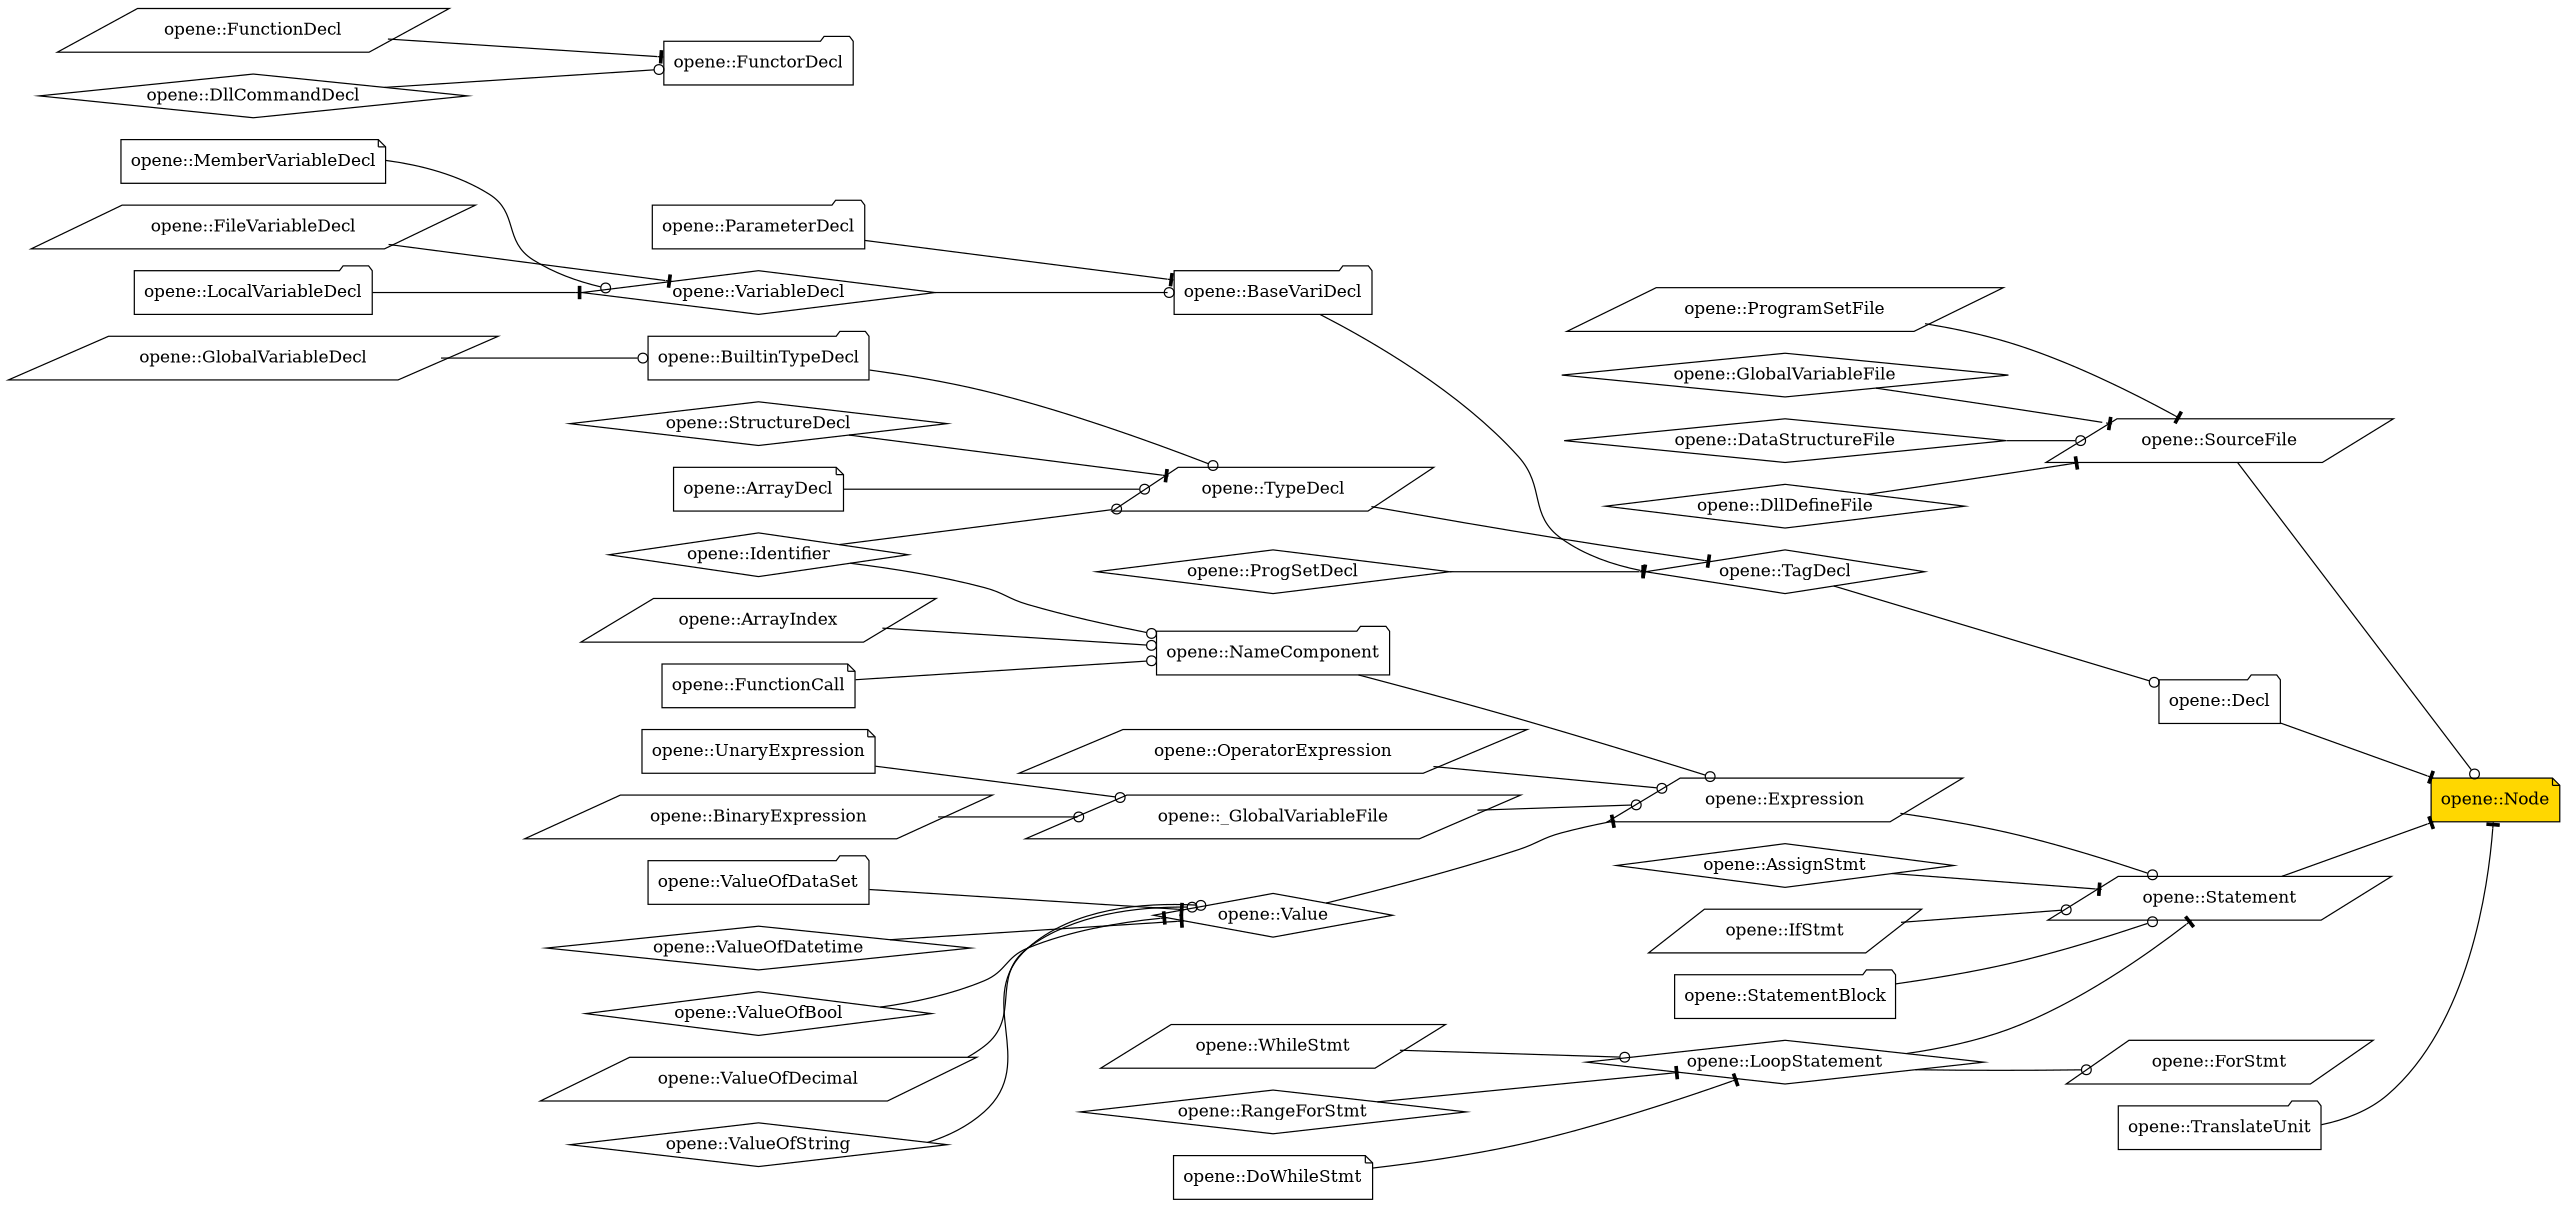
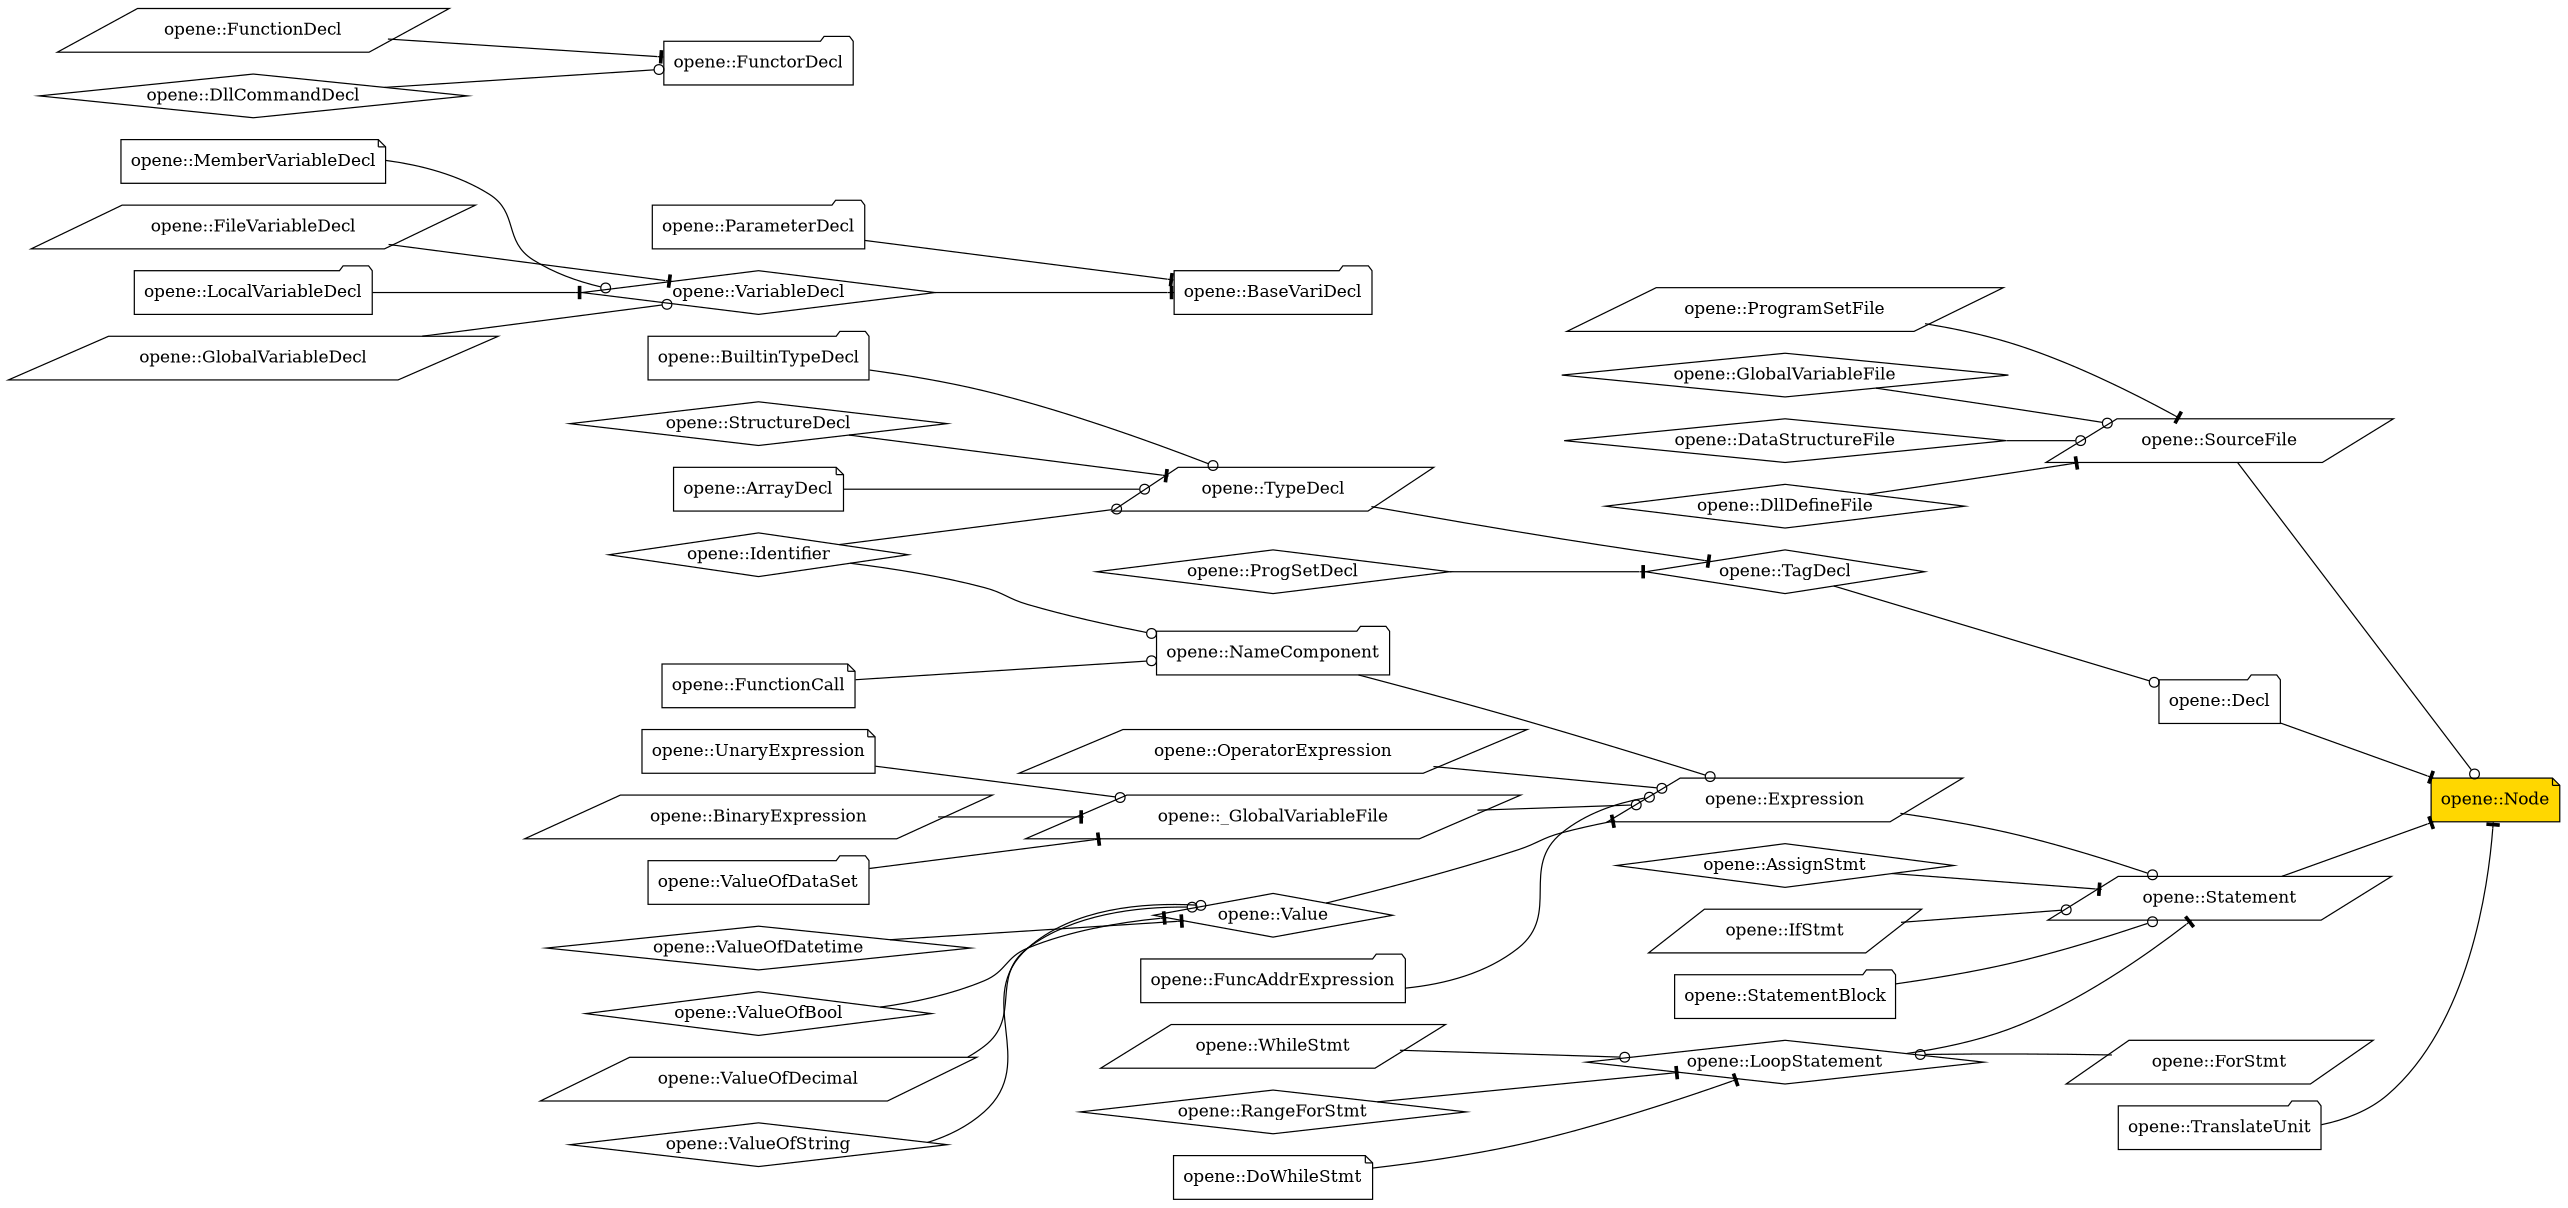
(1051, 293) -> (1051, 293)
(539, 358) -> (542, 321)
(1989, 405) -> (1989, 405)
(1496, 433) -> none
(759, 620) -> none
(1008, 817) -> (1008, 817)
(1024, 899) -> (982, 854)
none -> (1273, 981)
(1998, 1070) -> (2019, 1054)
